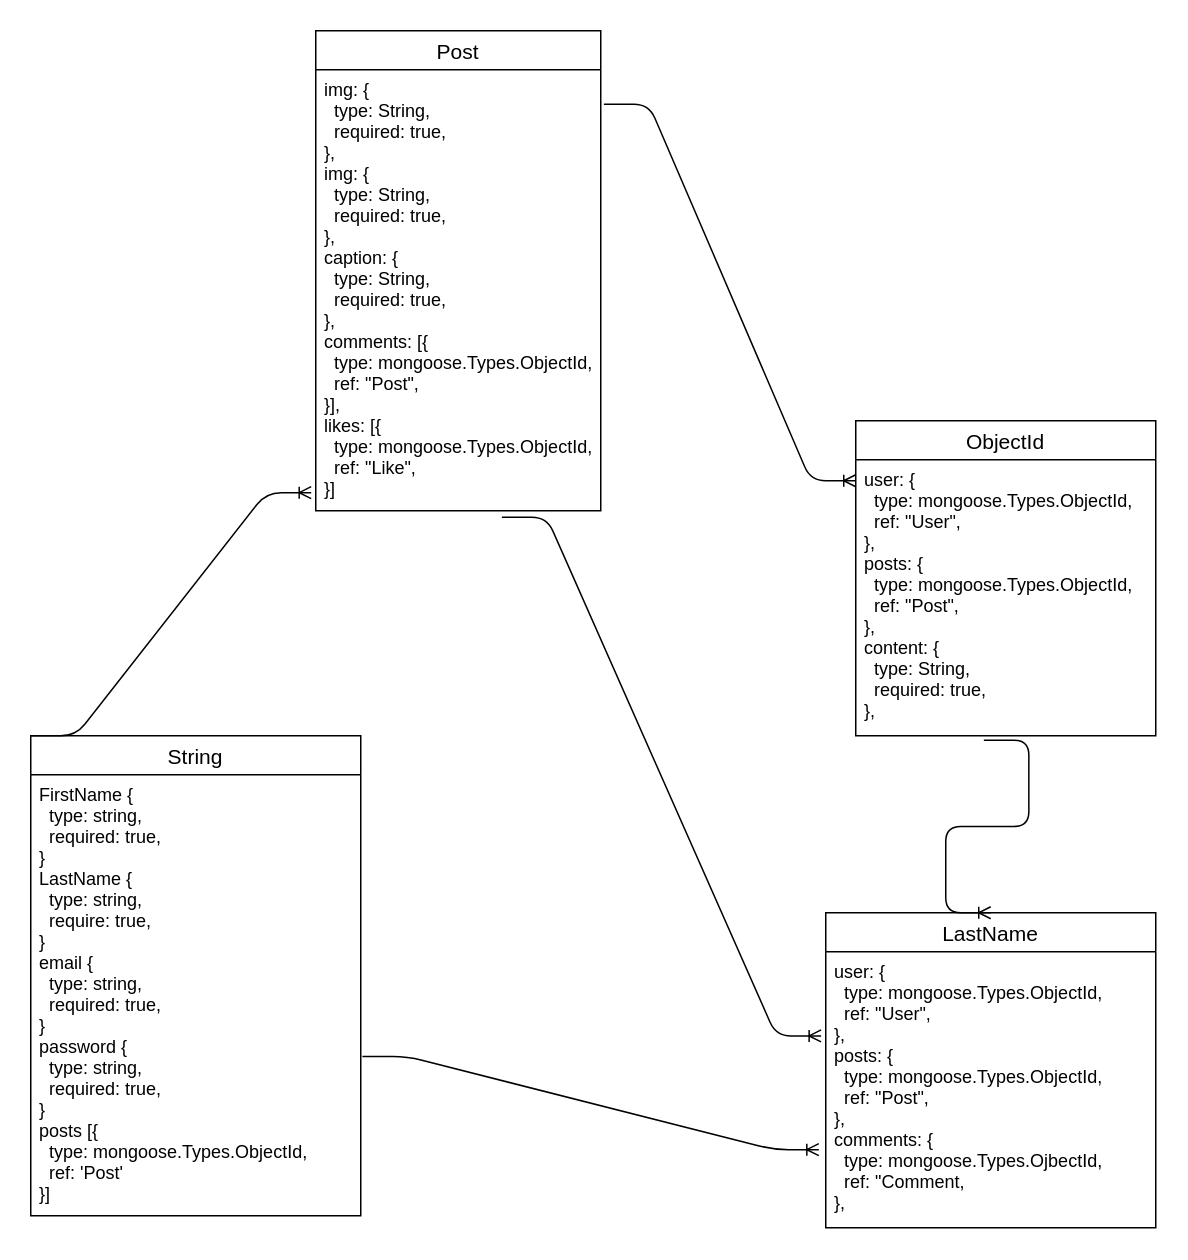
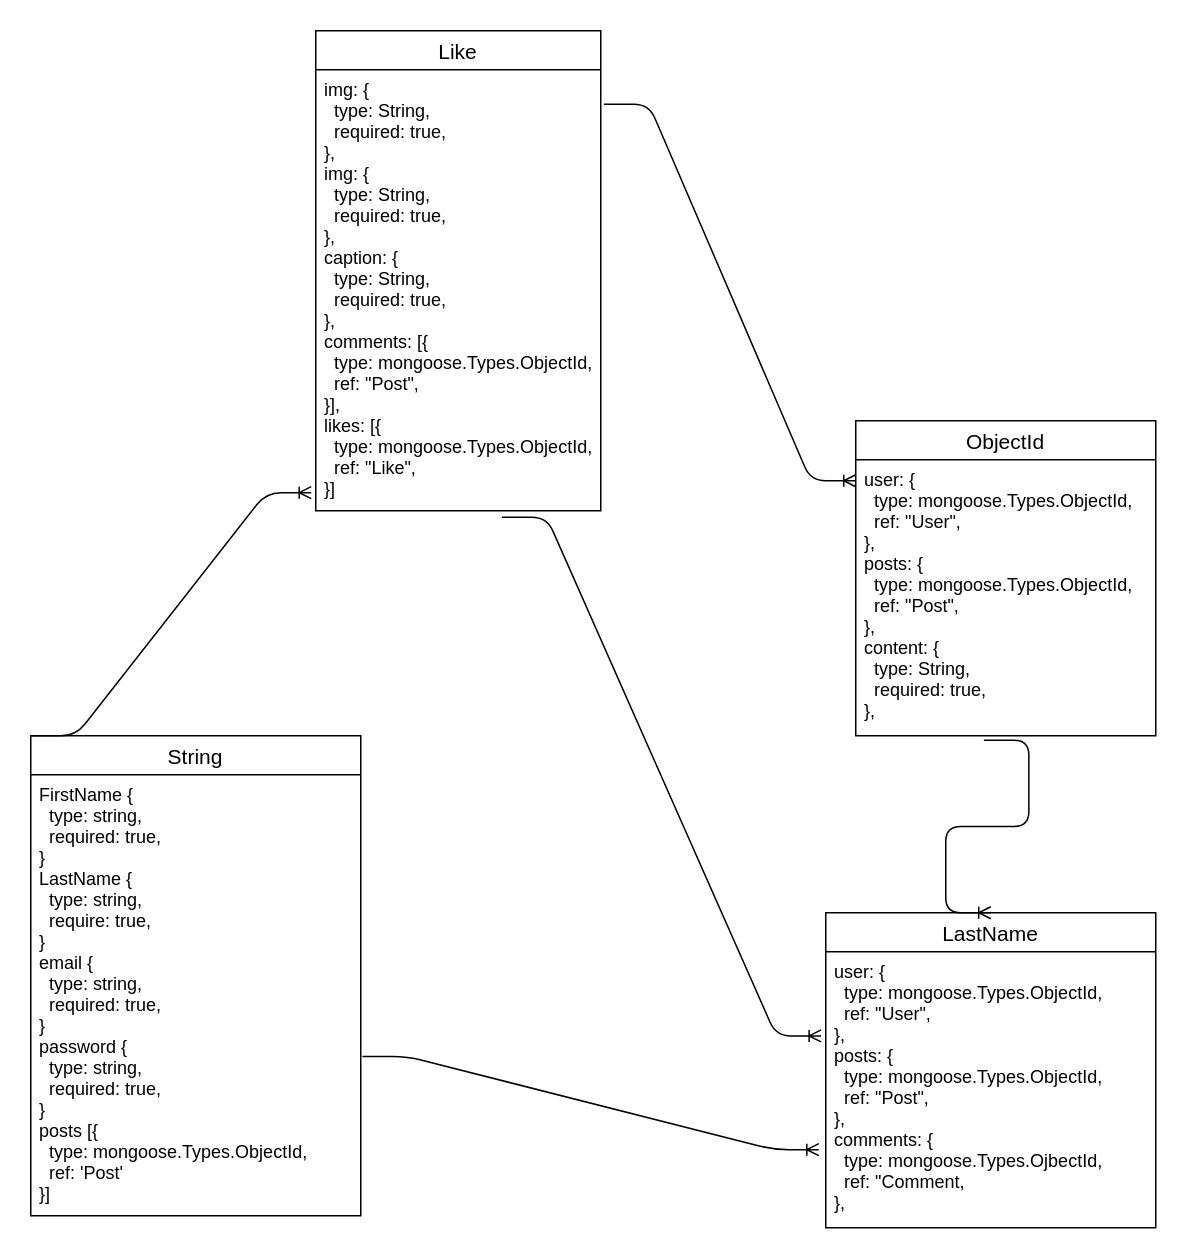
(458, 52) -> (458, 52)
